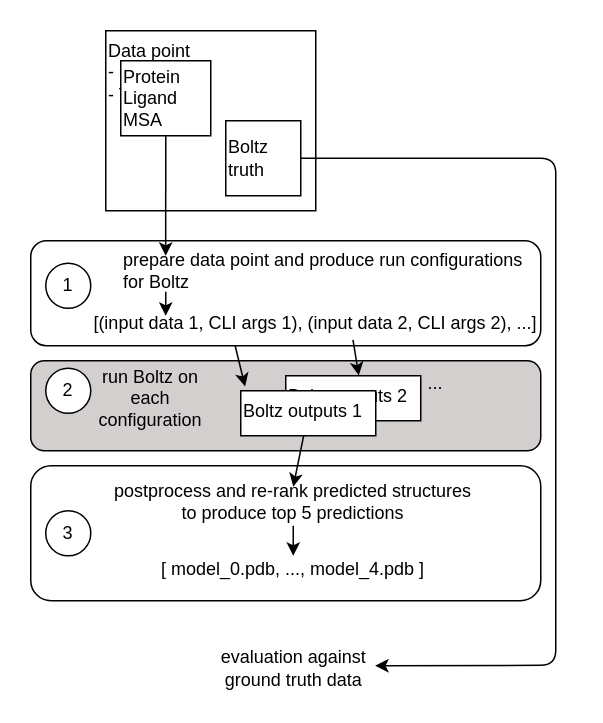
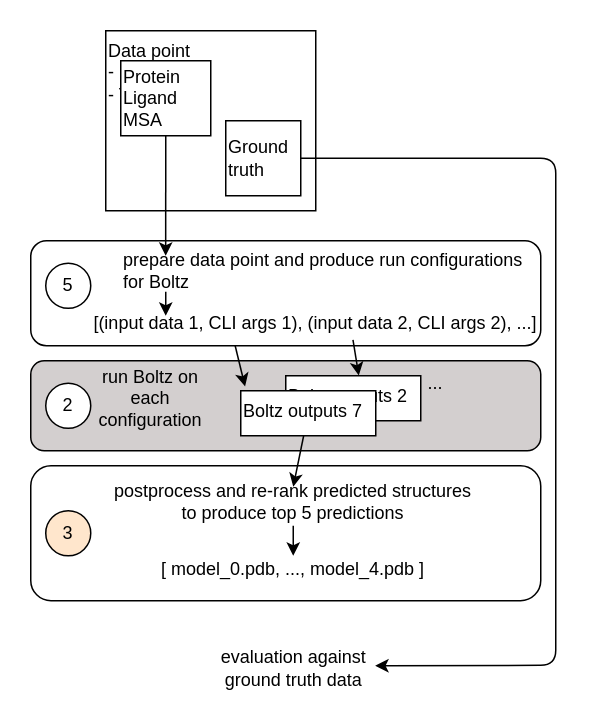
(265, 158) -> (265, 158)
(68, 286) -> (68, 286)
(68, 391) -> (68, 406)
(310, 423) -> (310, 423)
(68, 533) -> (68, 533)
